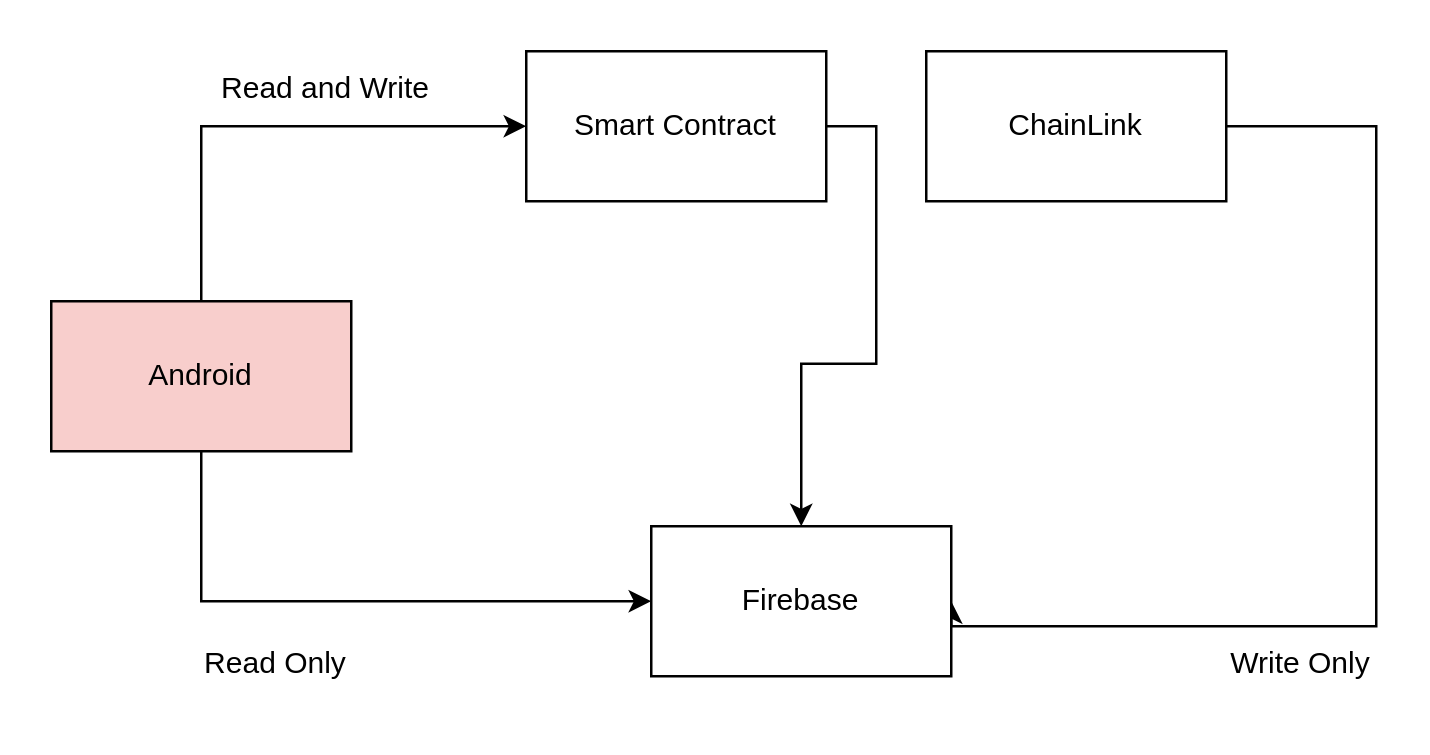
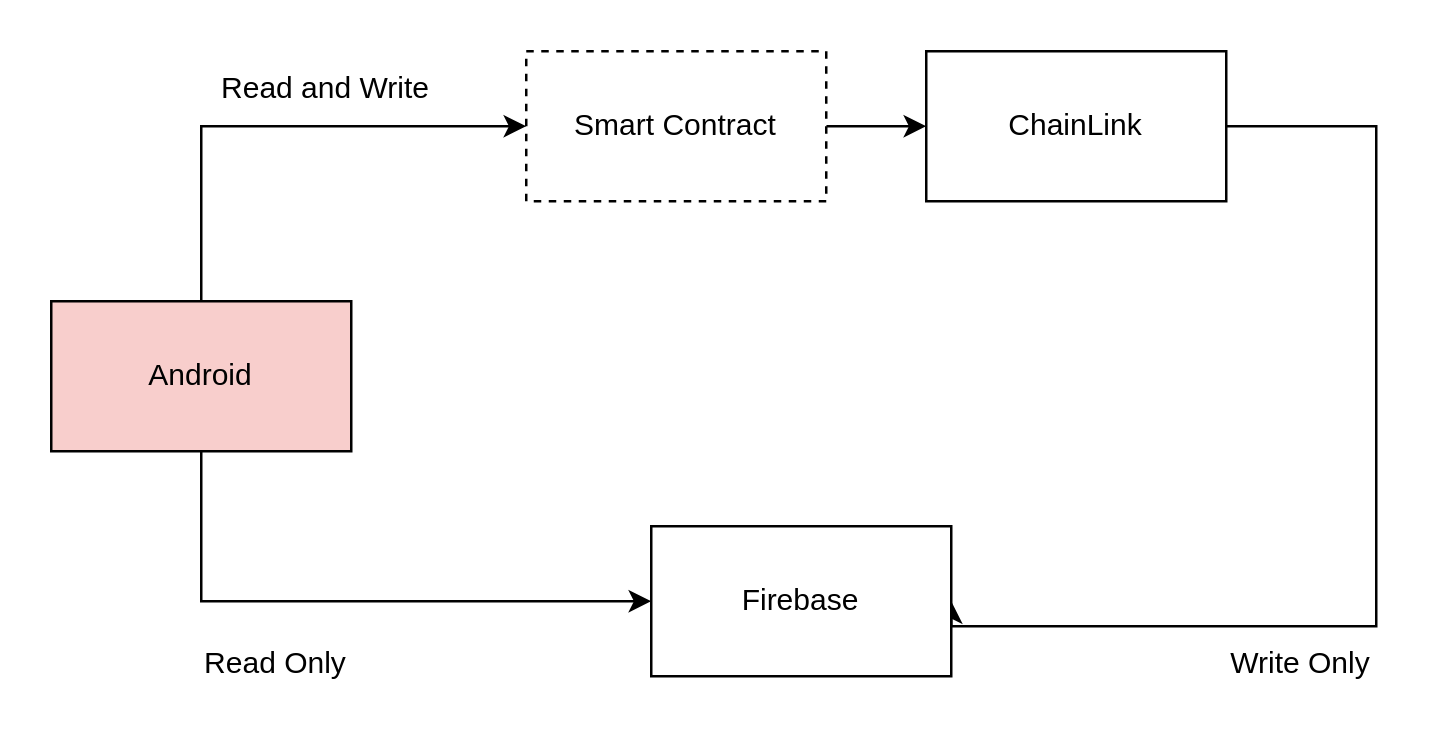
(676, 126) -> (676, 126)
(876, 354) -> (891, 126)
